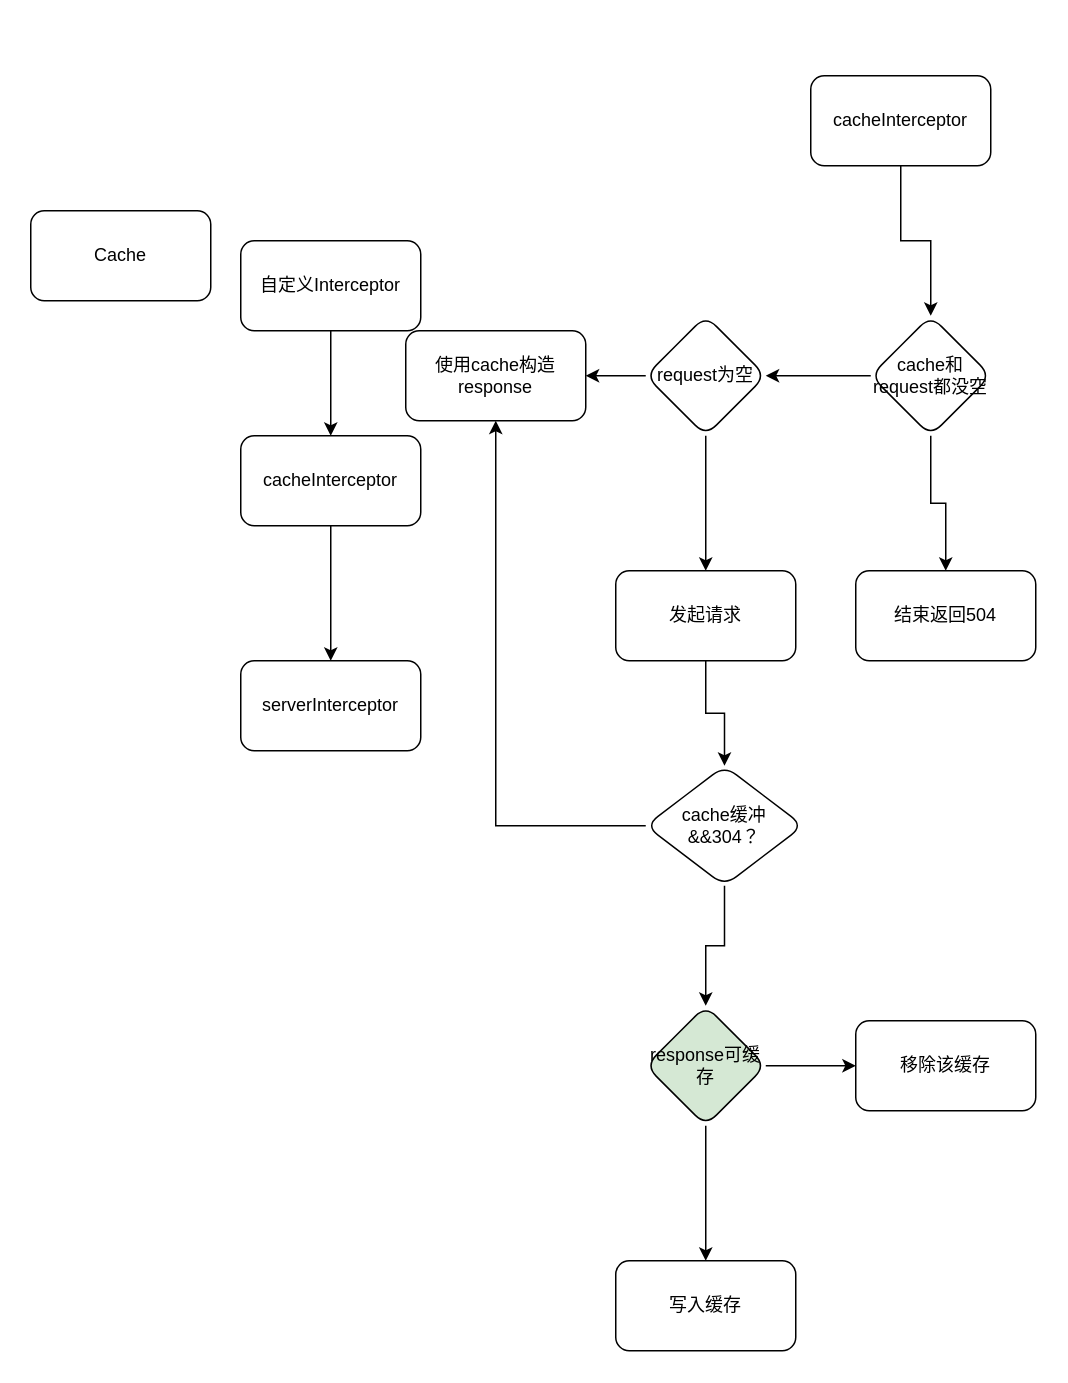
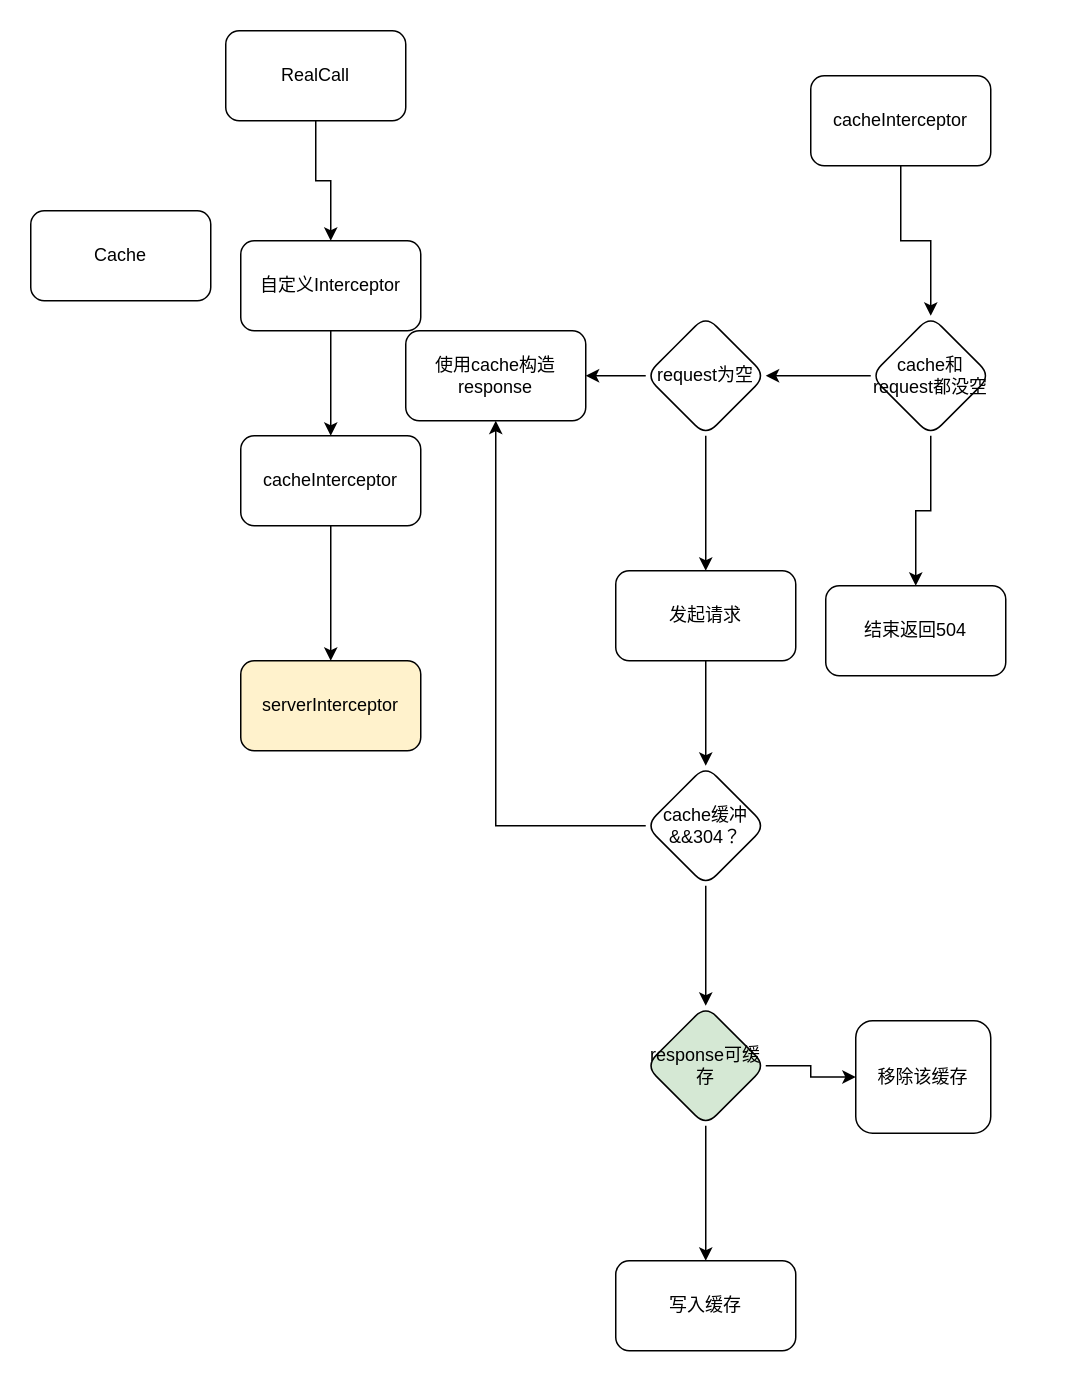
none -> (316, 76)
none -> (318, 181)
(946, 616) -> (916, 631)
(331, 706) -> (331, 706)
(725, 826) -> (706, 826)
(946, 1066) -> (923, 1077)
